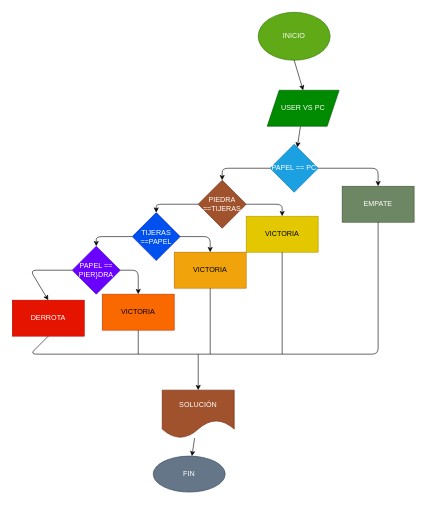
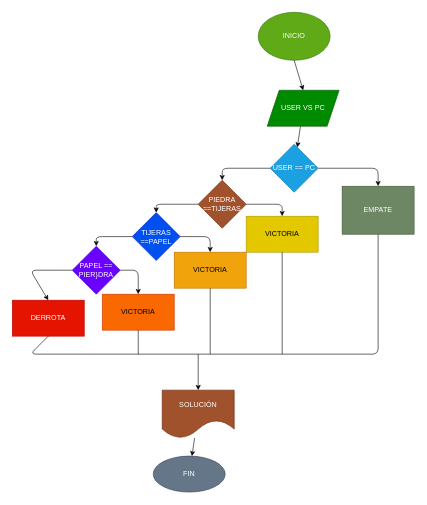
(294, 168) -> (294, 168)
(378, 204) -> (378, 210)
